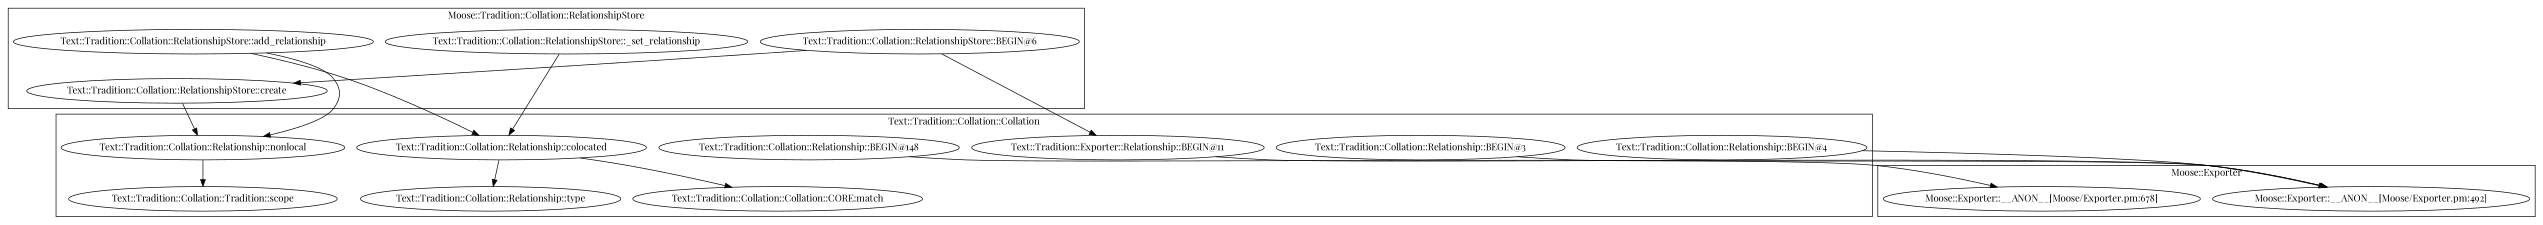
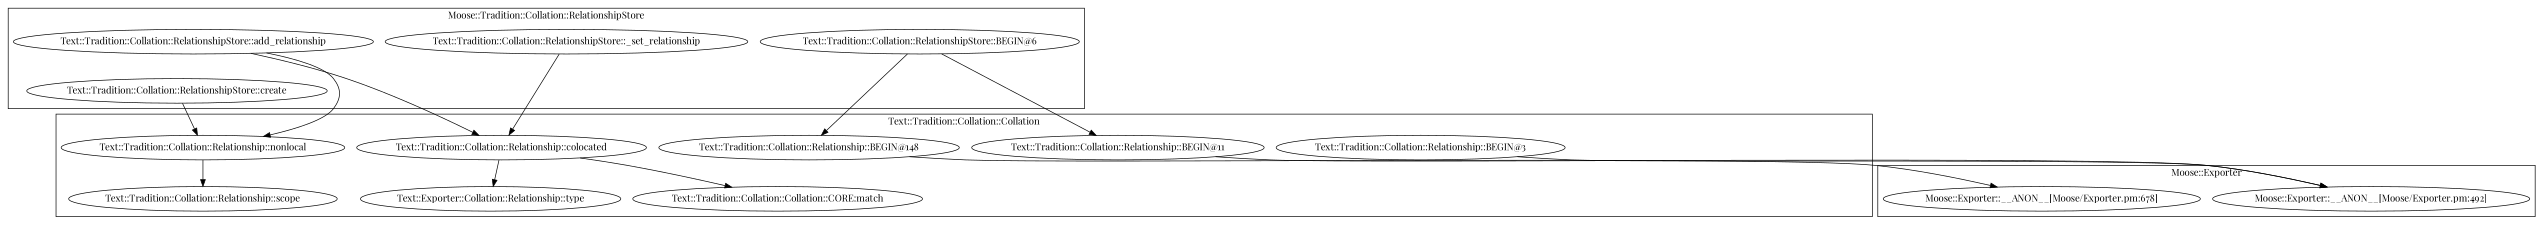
(566, 66) -> (867, 92)
(1118, 148) -> (1118, 148)
(1722, 148) -> none
(203, 199) -> (203, 199)
(491, 199) -> (491, 199)
